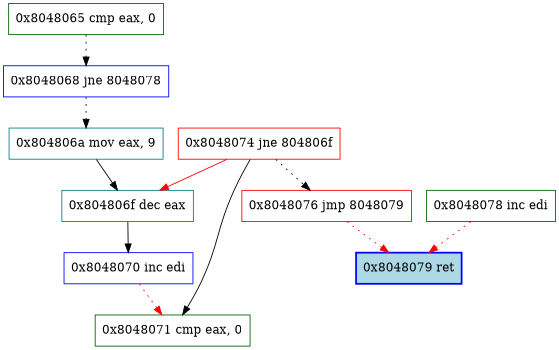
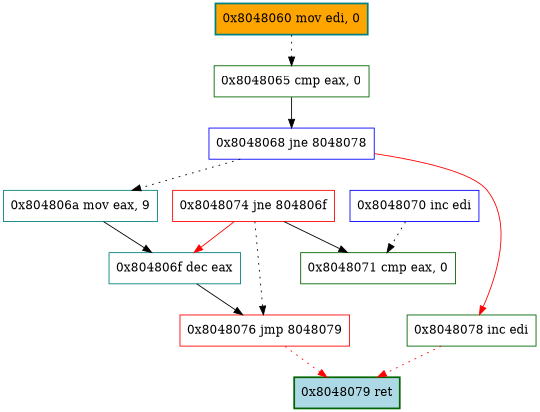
none -> (292, 19)
(86, 46) -> (292, 108)
none -> (488, 191)
(128, 233) -> (216, 297)
(409, 268) -> (347, 393)
(148, 296) -> (398, 233)
